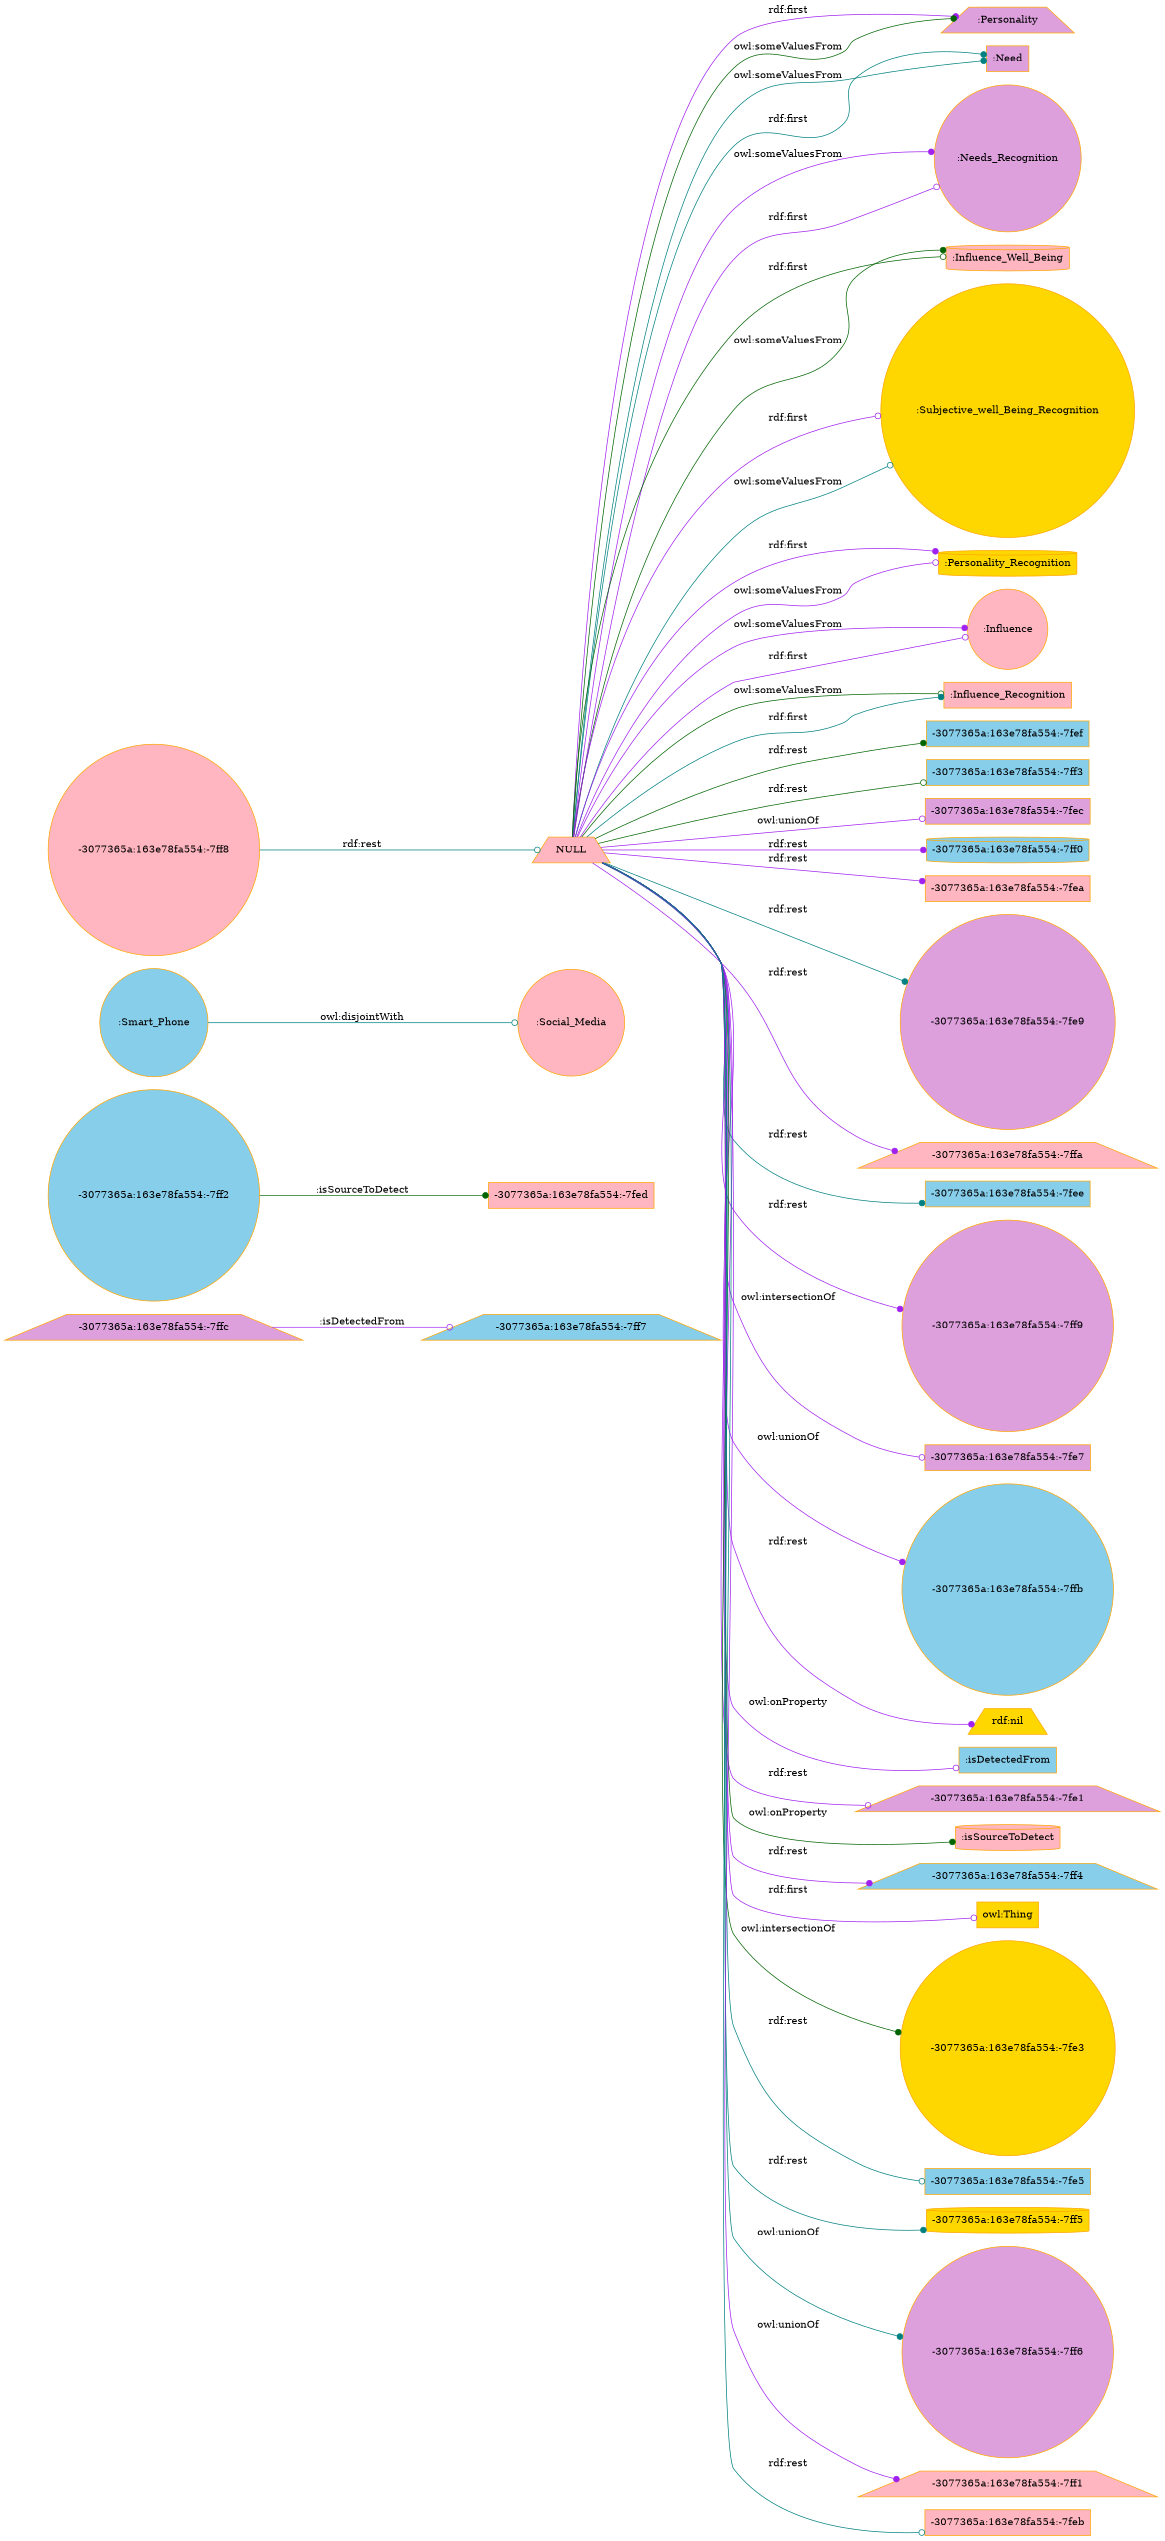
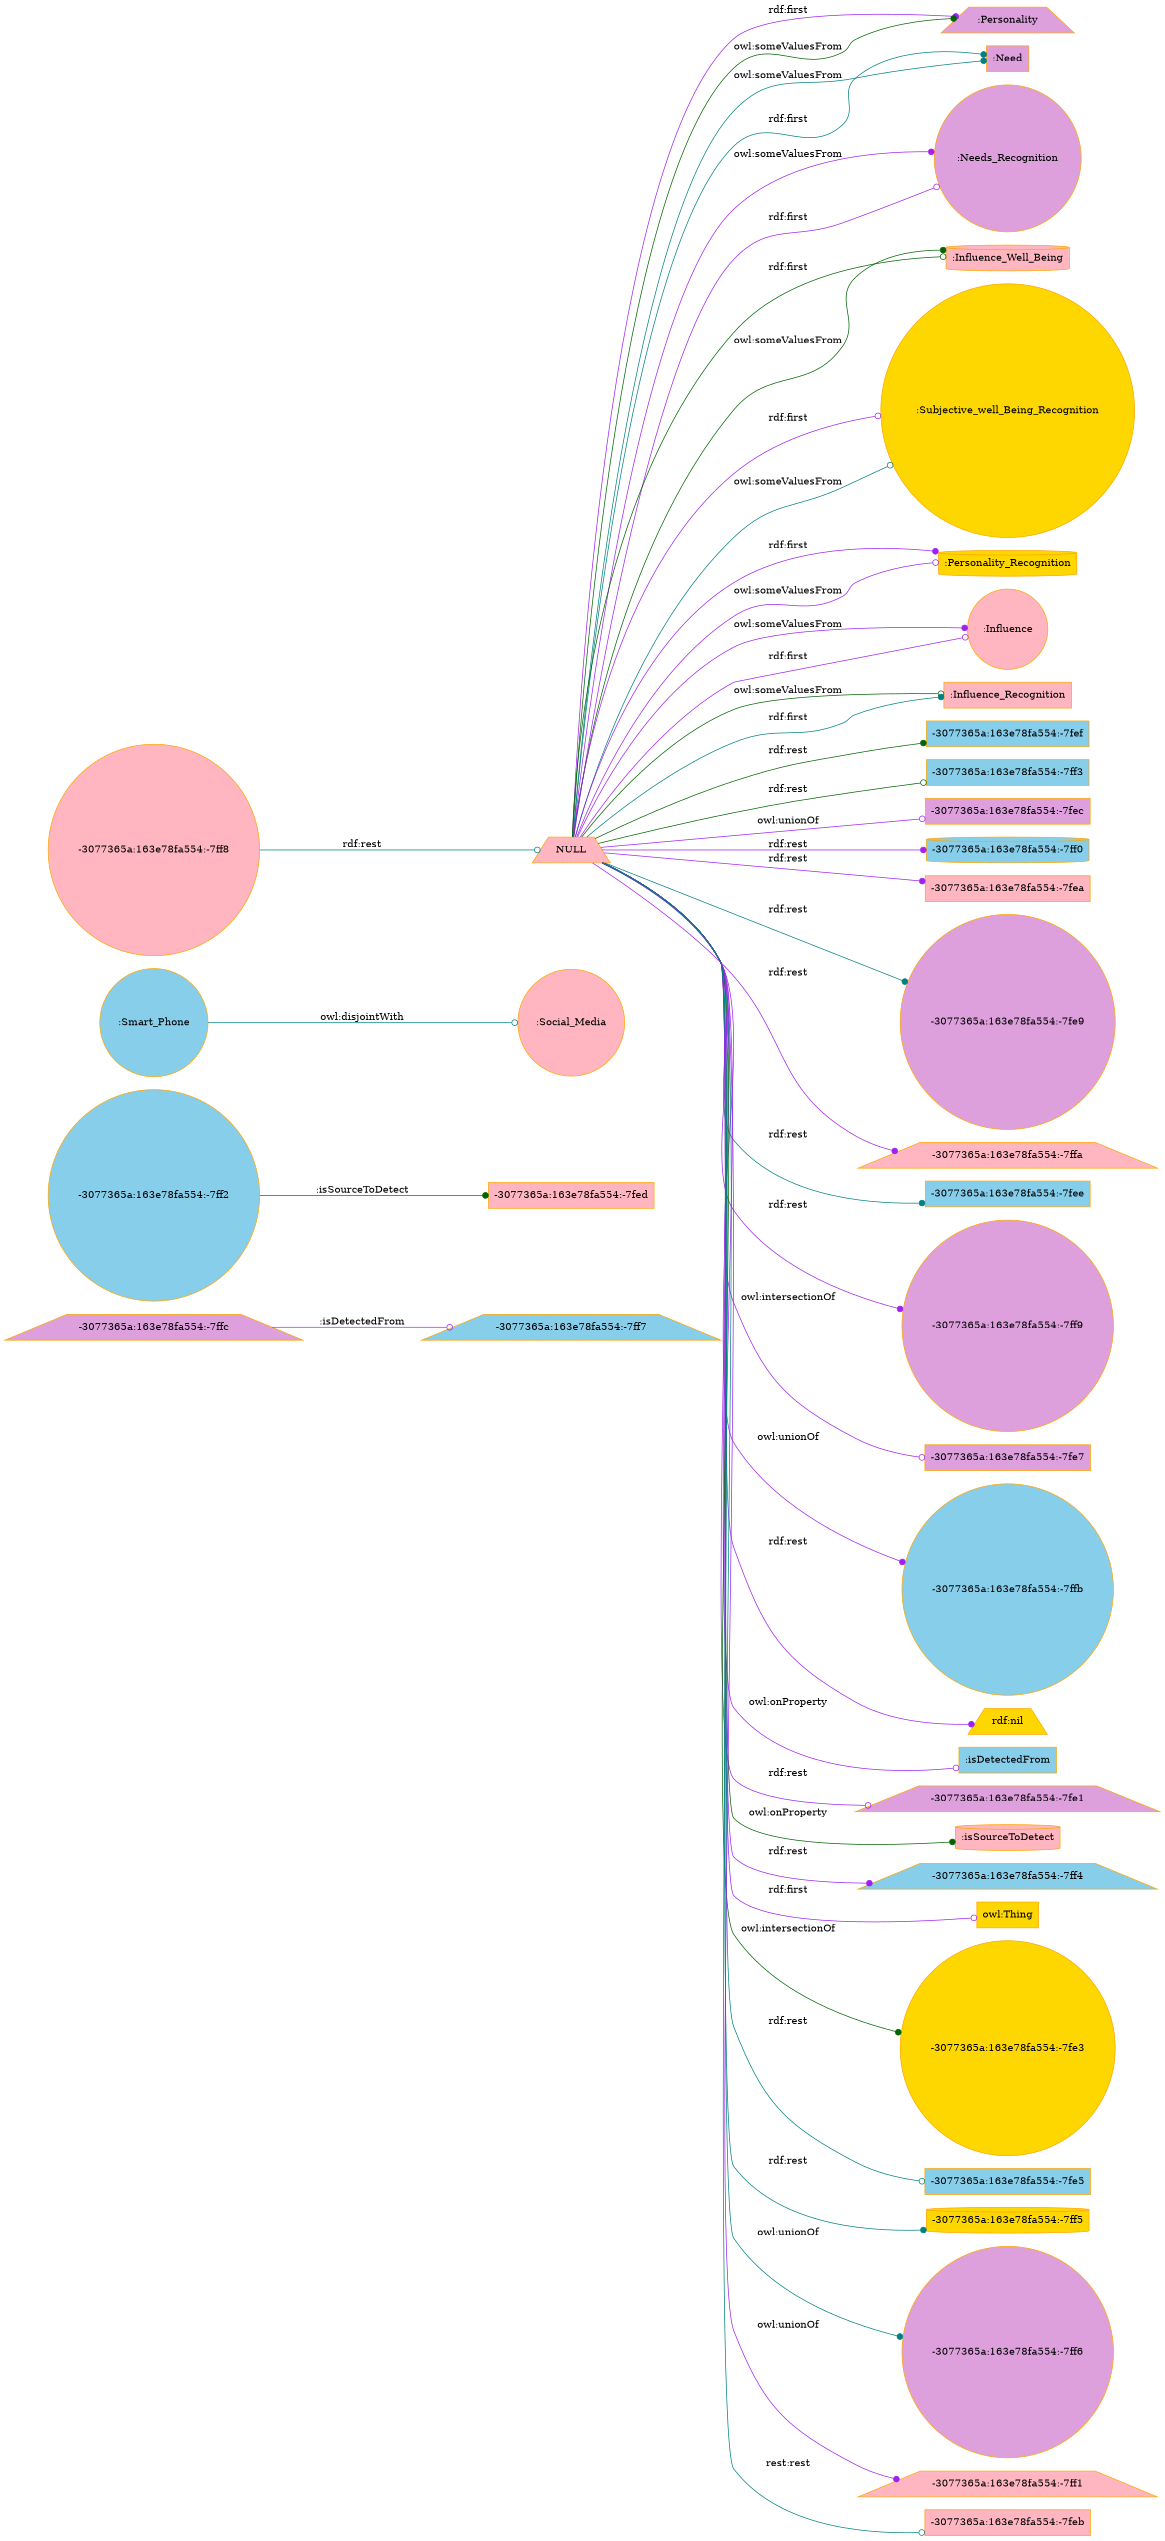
(788, 2464) -> (788, 2464)
